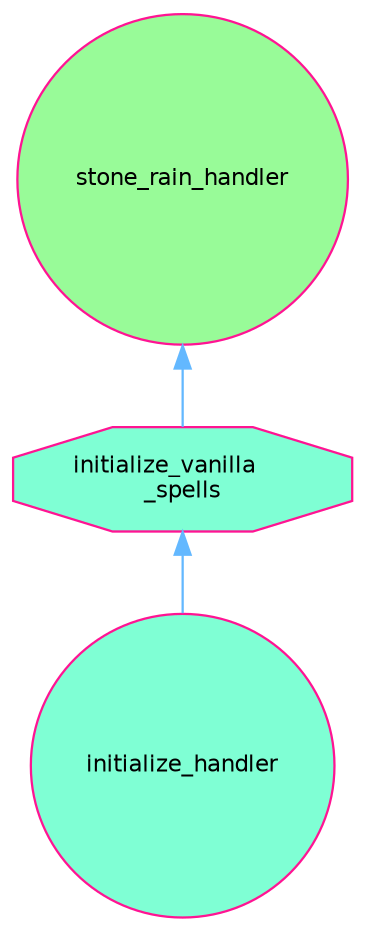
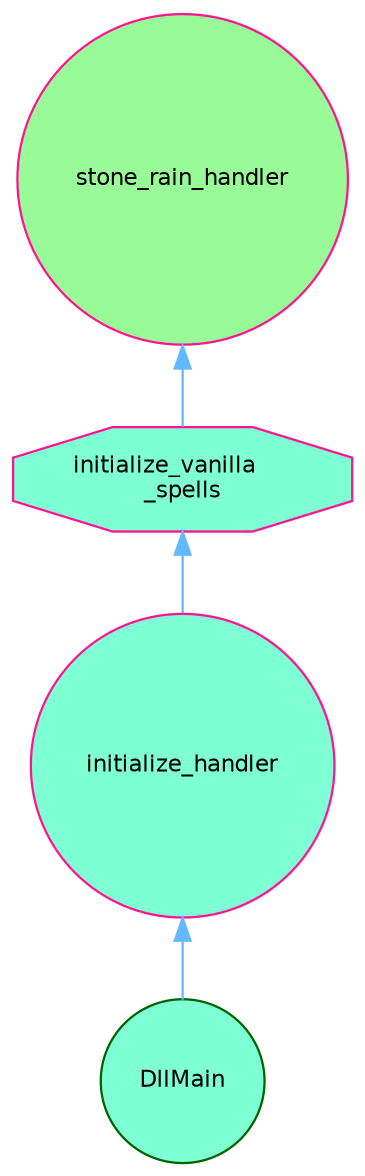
none -> (183, 1081)
